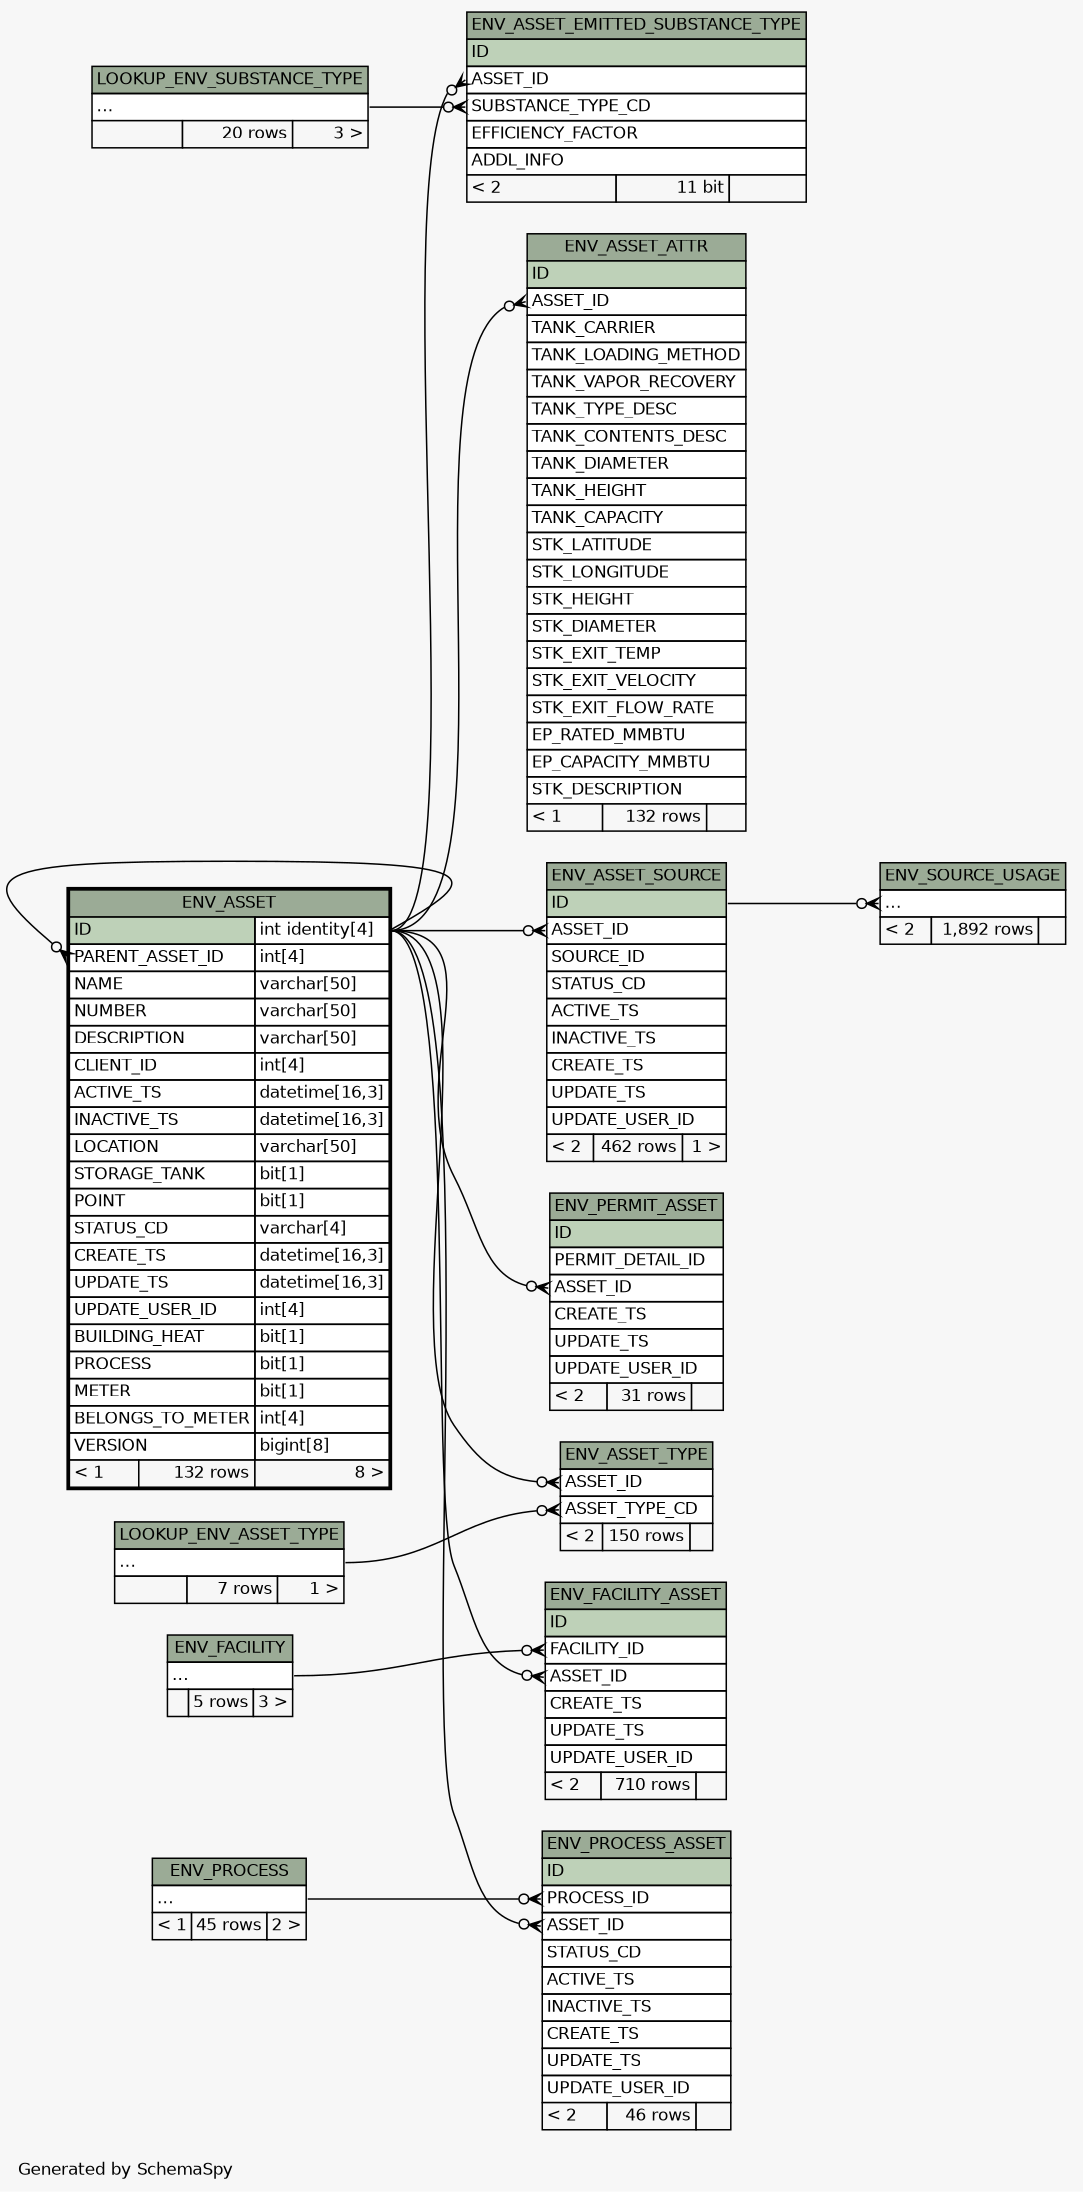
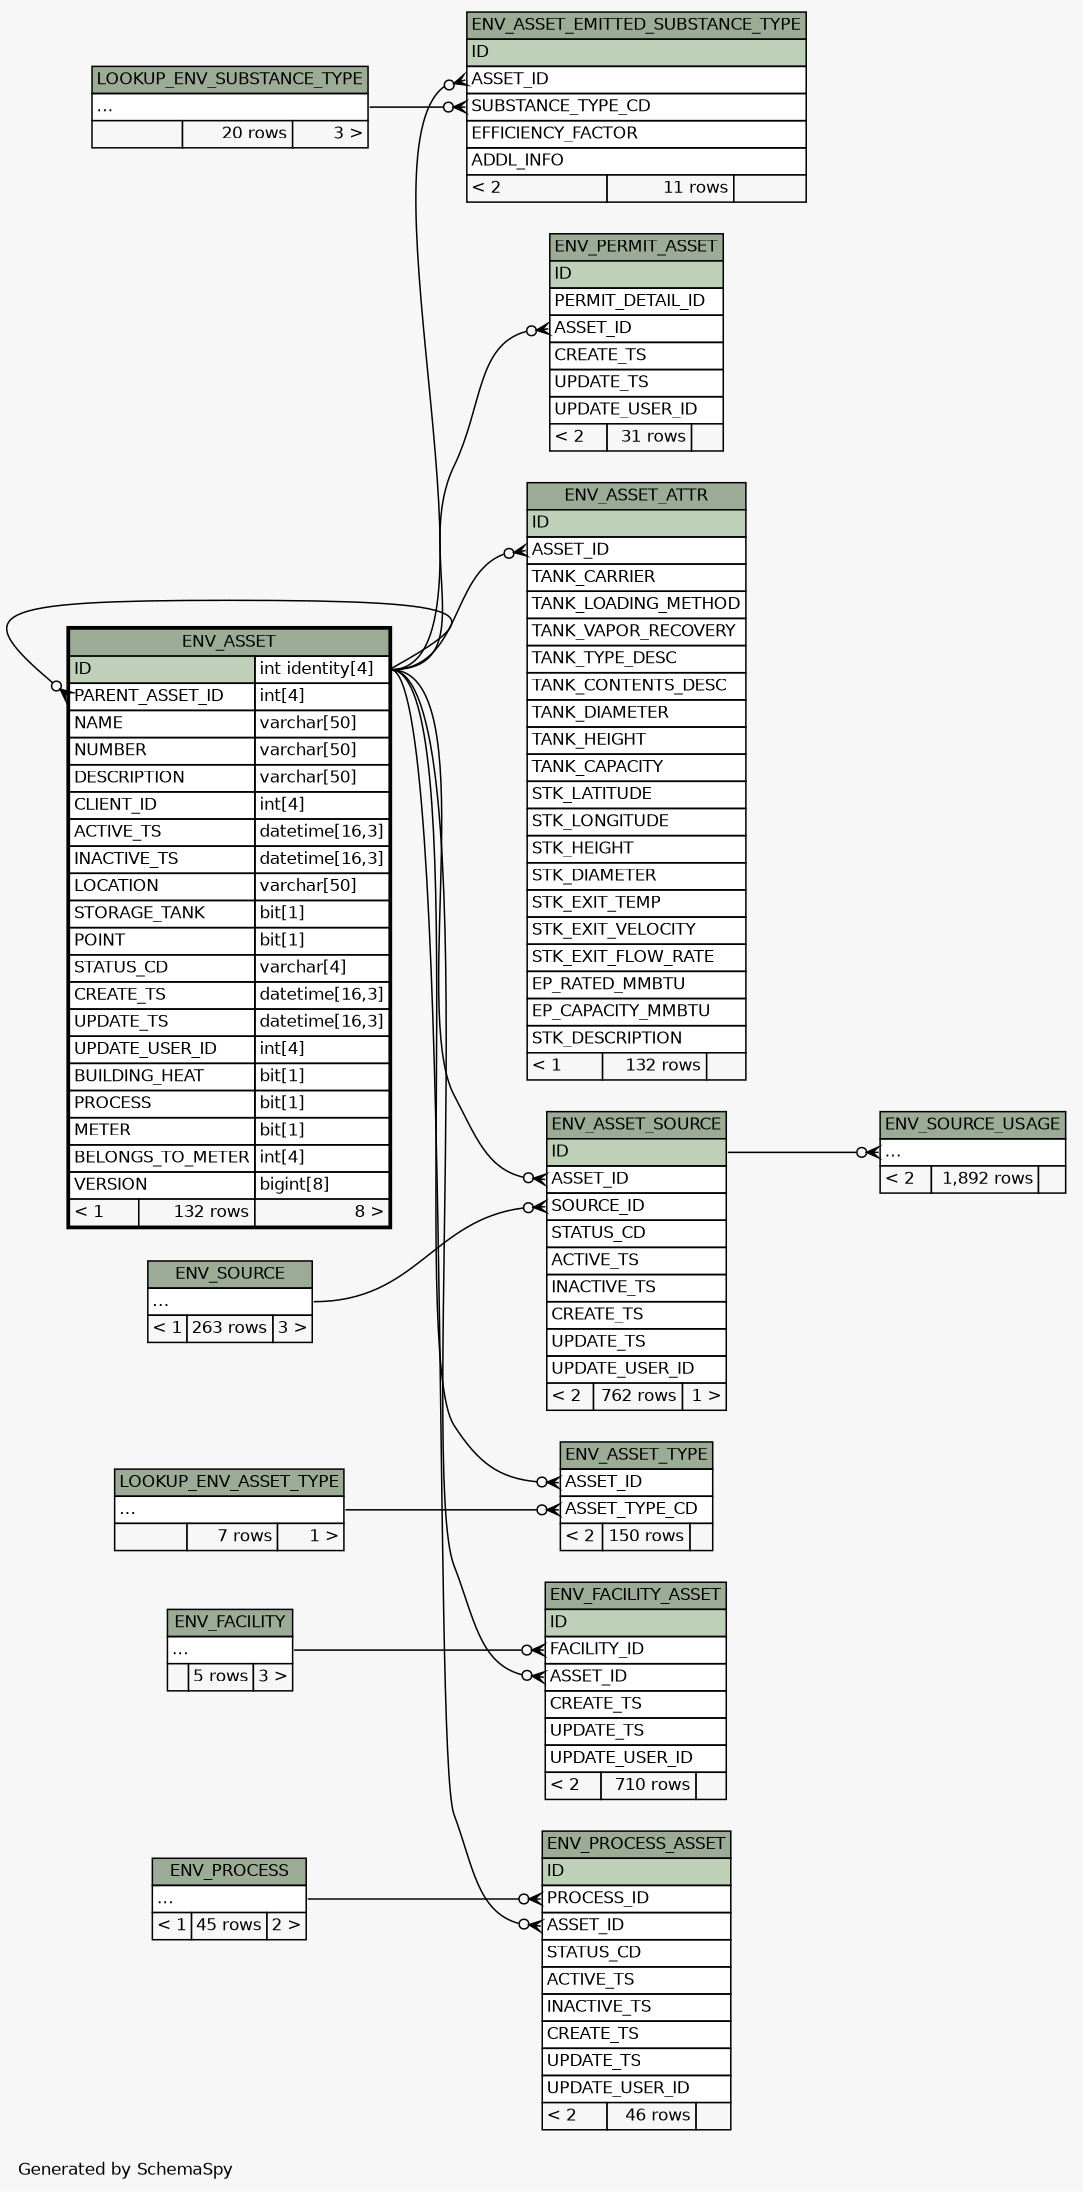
(701, 188) -> (696, 188)
(640, 1147) -> (640, 1396)
none -> (229, 1302)
